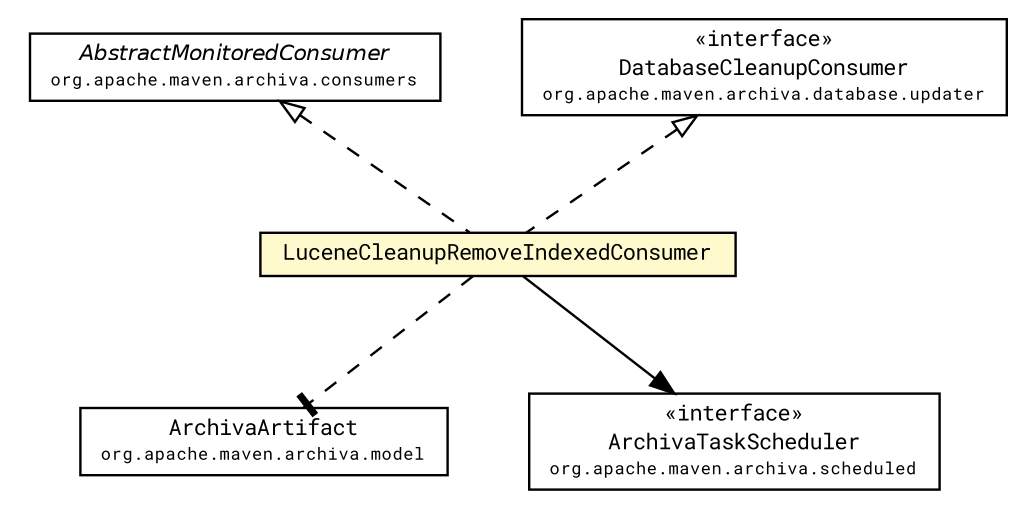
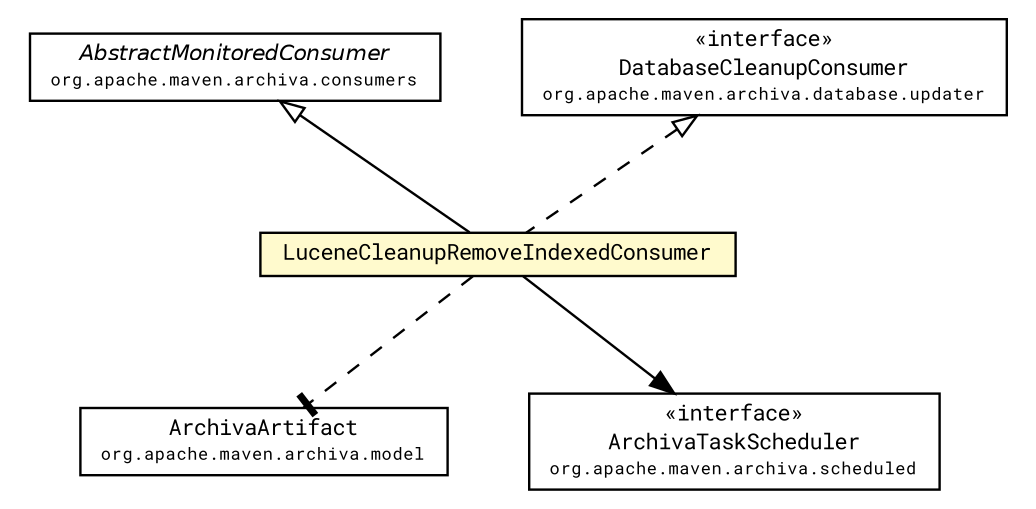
(385, 174) -> (385, 174)
